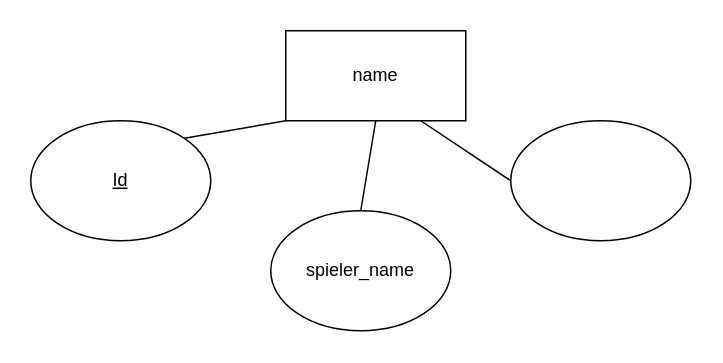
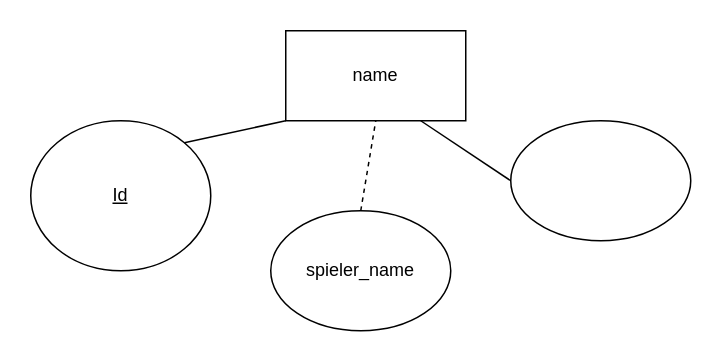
(368, 165) -> (368, 165)
(121, 181) -> (121, 196)
